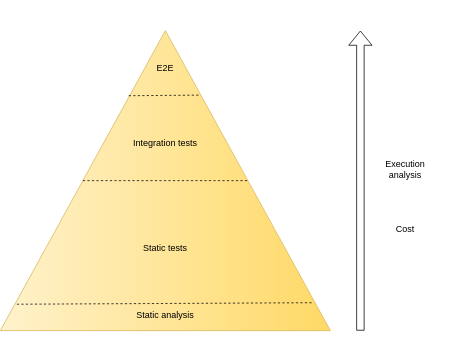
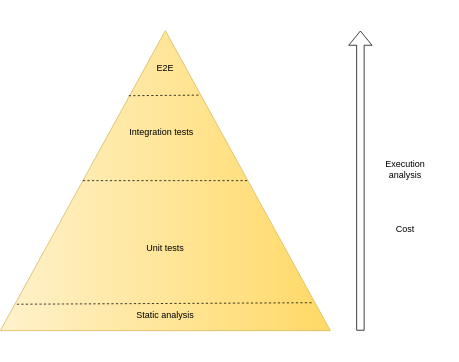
(165, 143) -> (162, 132)
(165, 248) -> (165, 248)
